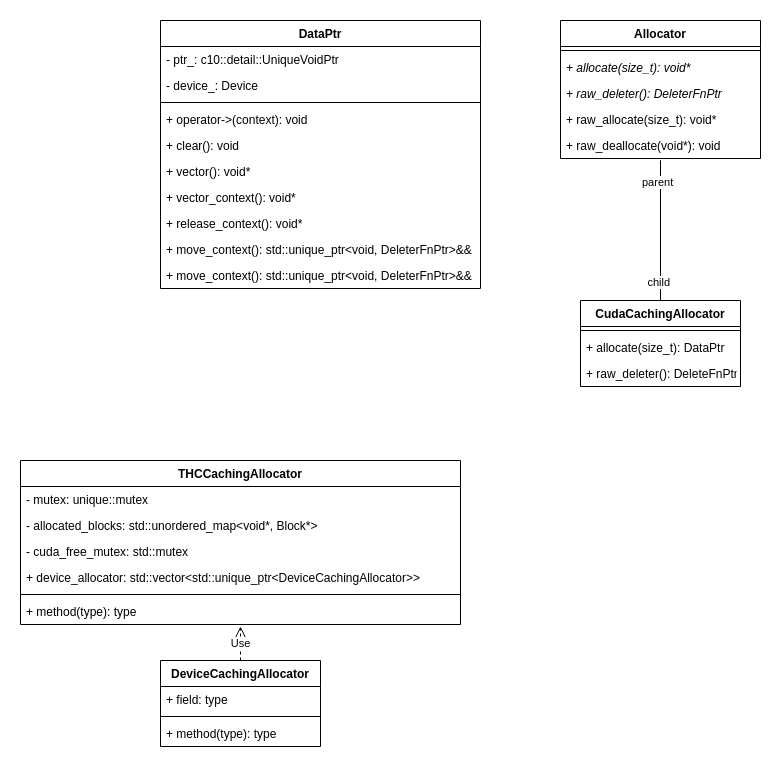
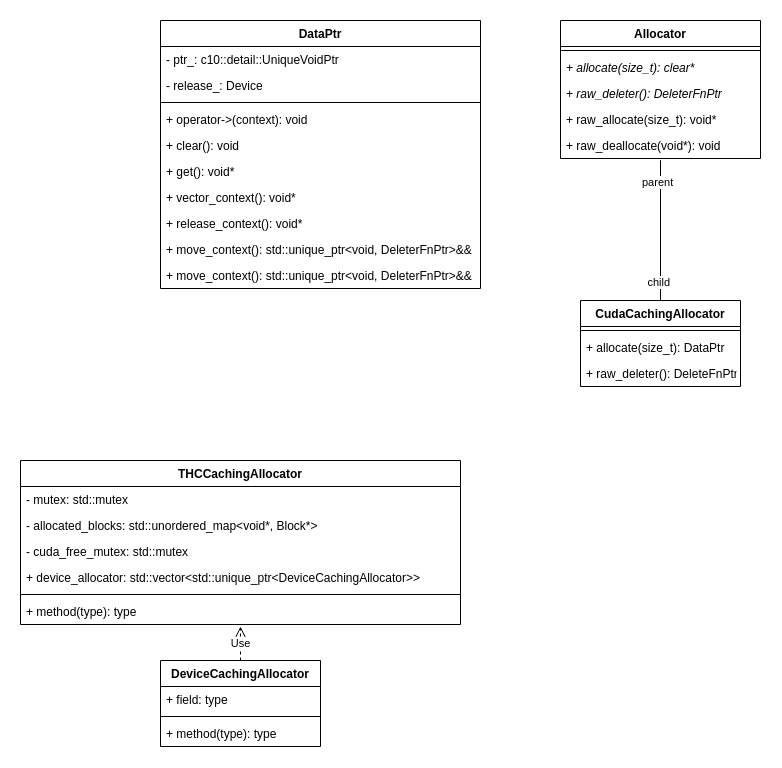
(639, 68) -> (642, 68)
(215, 86) -> (219, 86)
(217, 172) -> (207, 172)
(91, 500) -> (82, 500)
